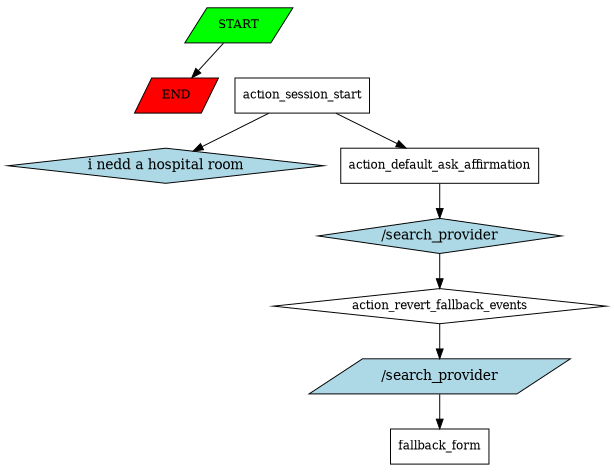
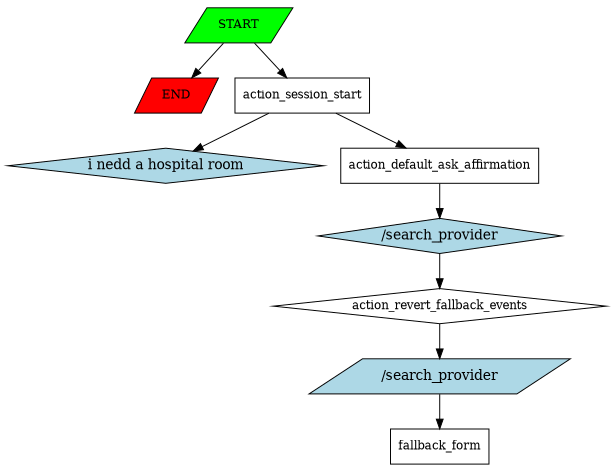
none -> (267, 57)
